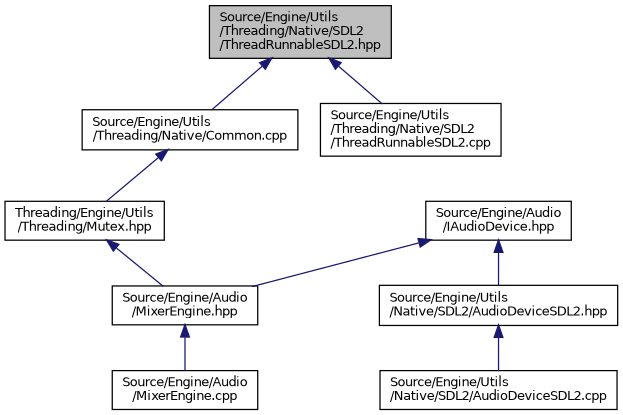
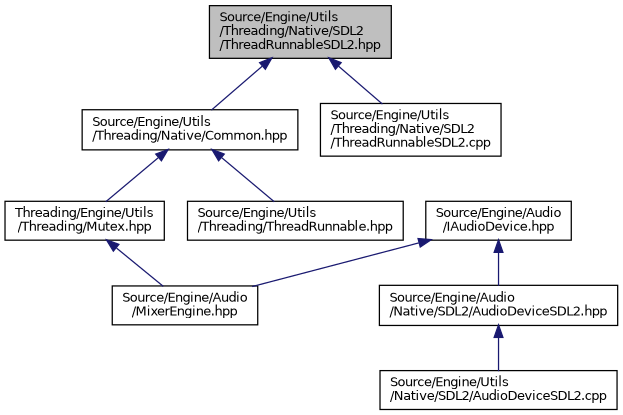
(190, 130) -> (190, 130)
none -> (295, 221)
(499, 305) -> (499, 305)
(185, 390) -> none
